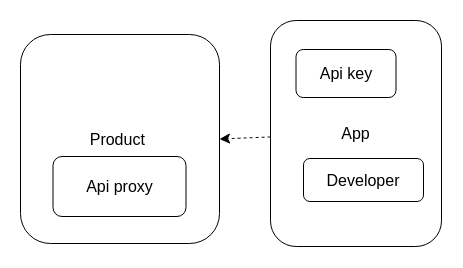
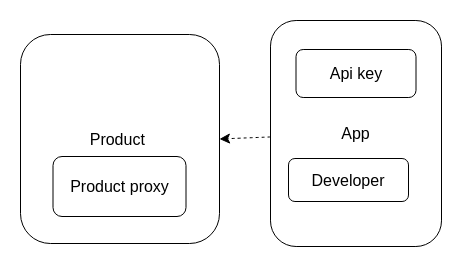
(346, 74) -> (356, 74)
(364, 180) -> (349, 180)
(120, 187) -> (120, 187)
